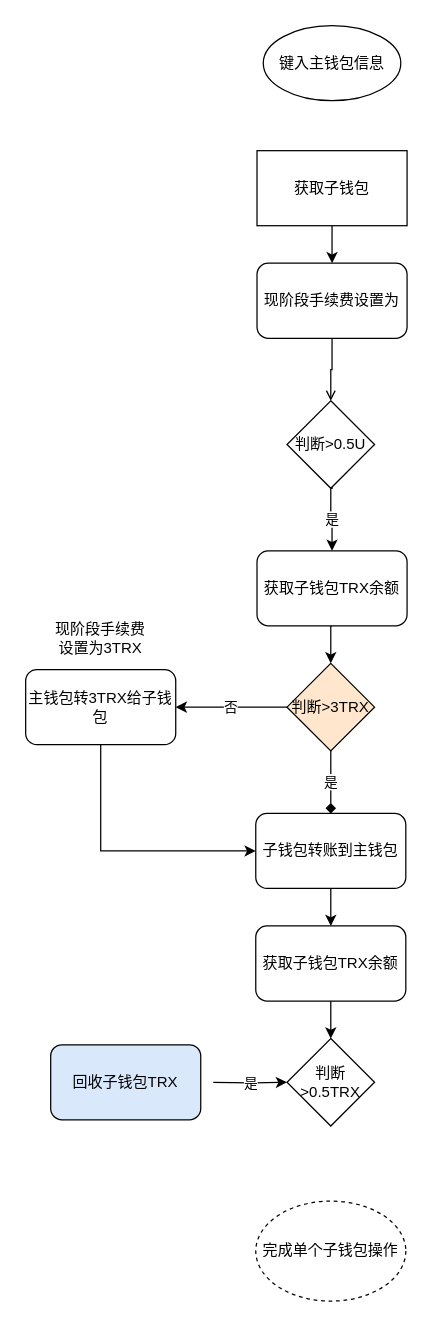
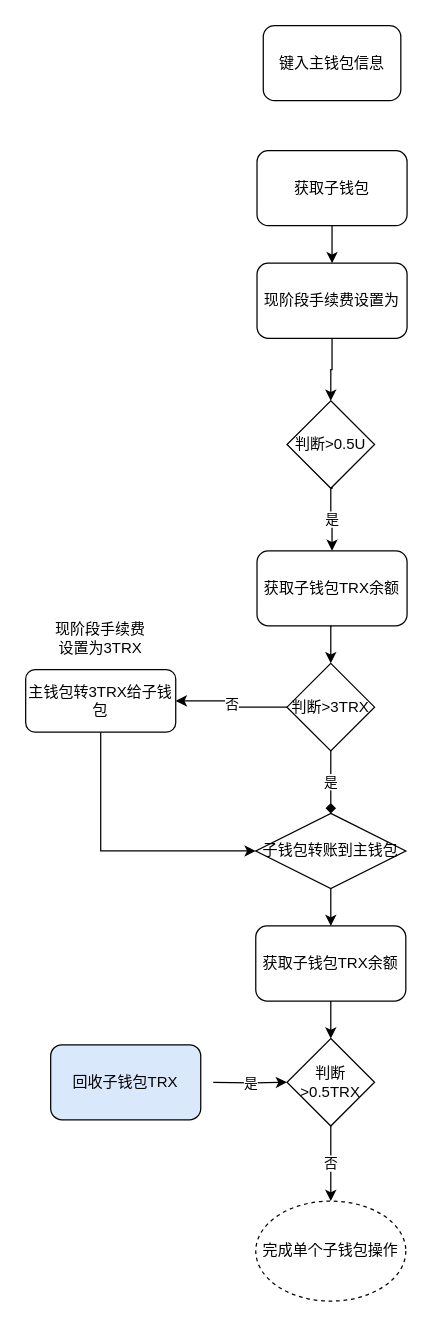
(332, 63) -> (332, 63)
(332, 188) -> (332, 188)
(331, 393) -> (331, 391)
(101, 707) -> (101, 701)
(331, 707) -> (331, 707)
(331, 851) -> (331, 851)
none -> (331, 1159)
